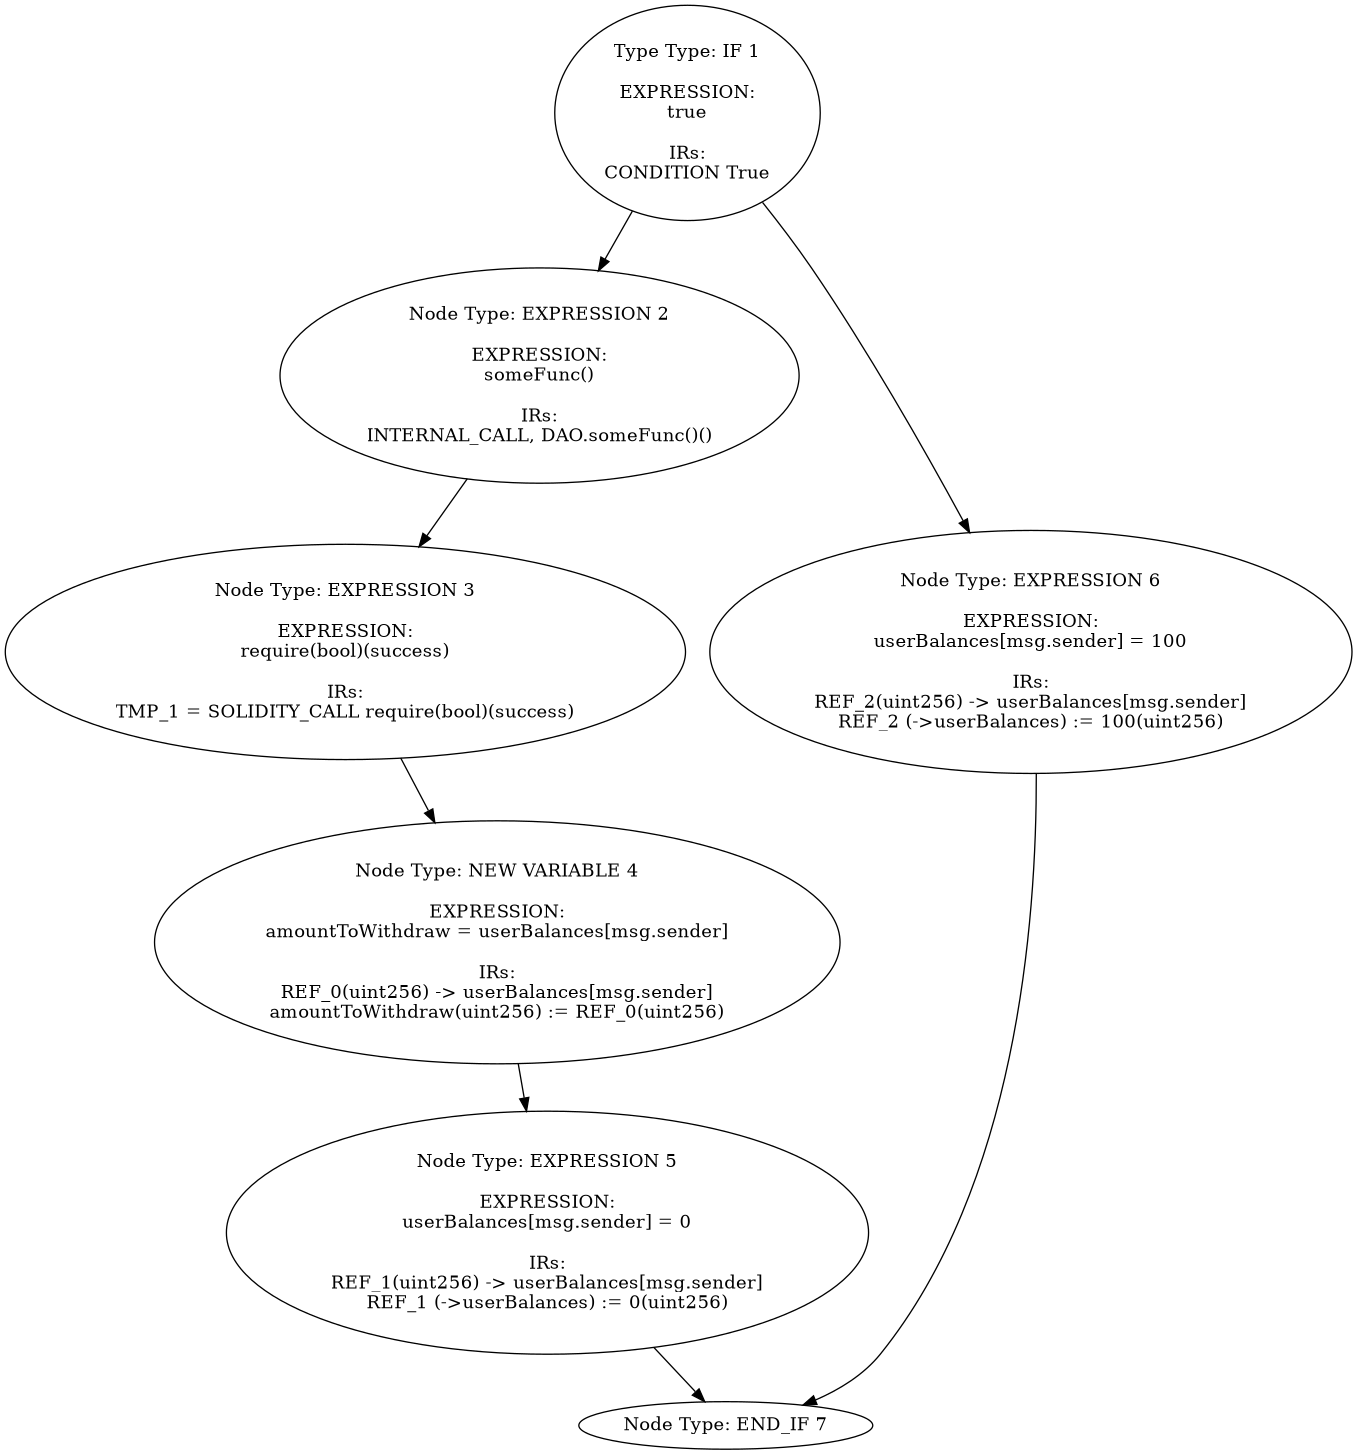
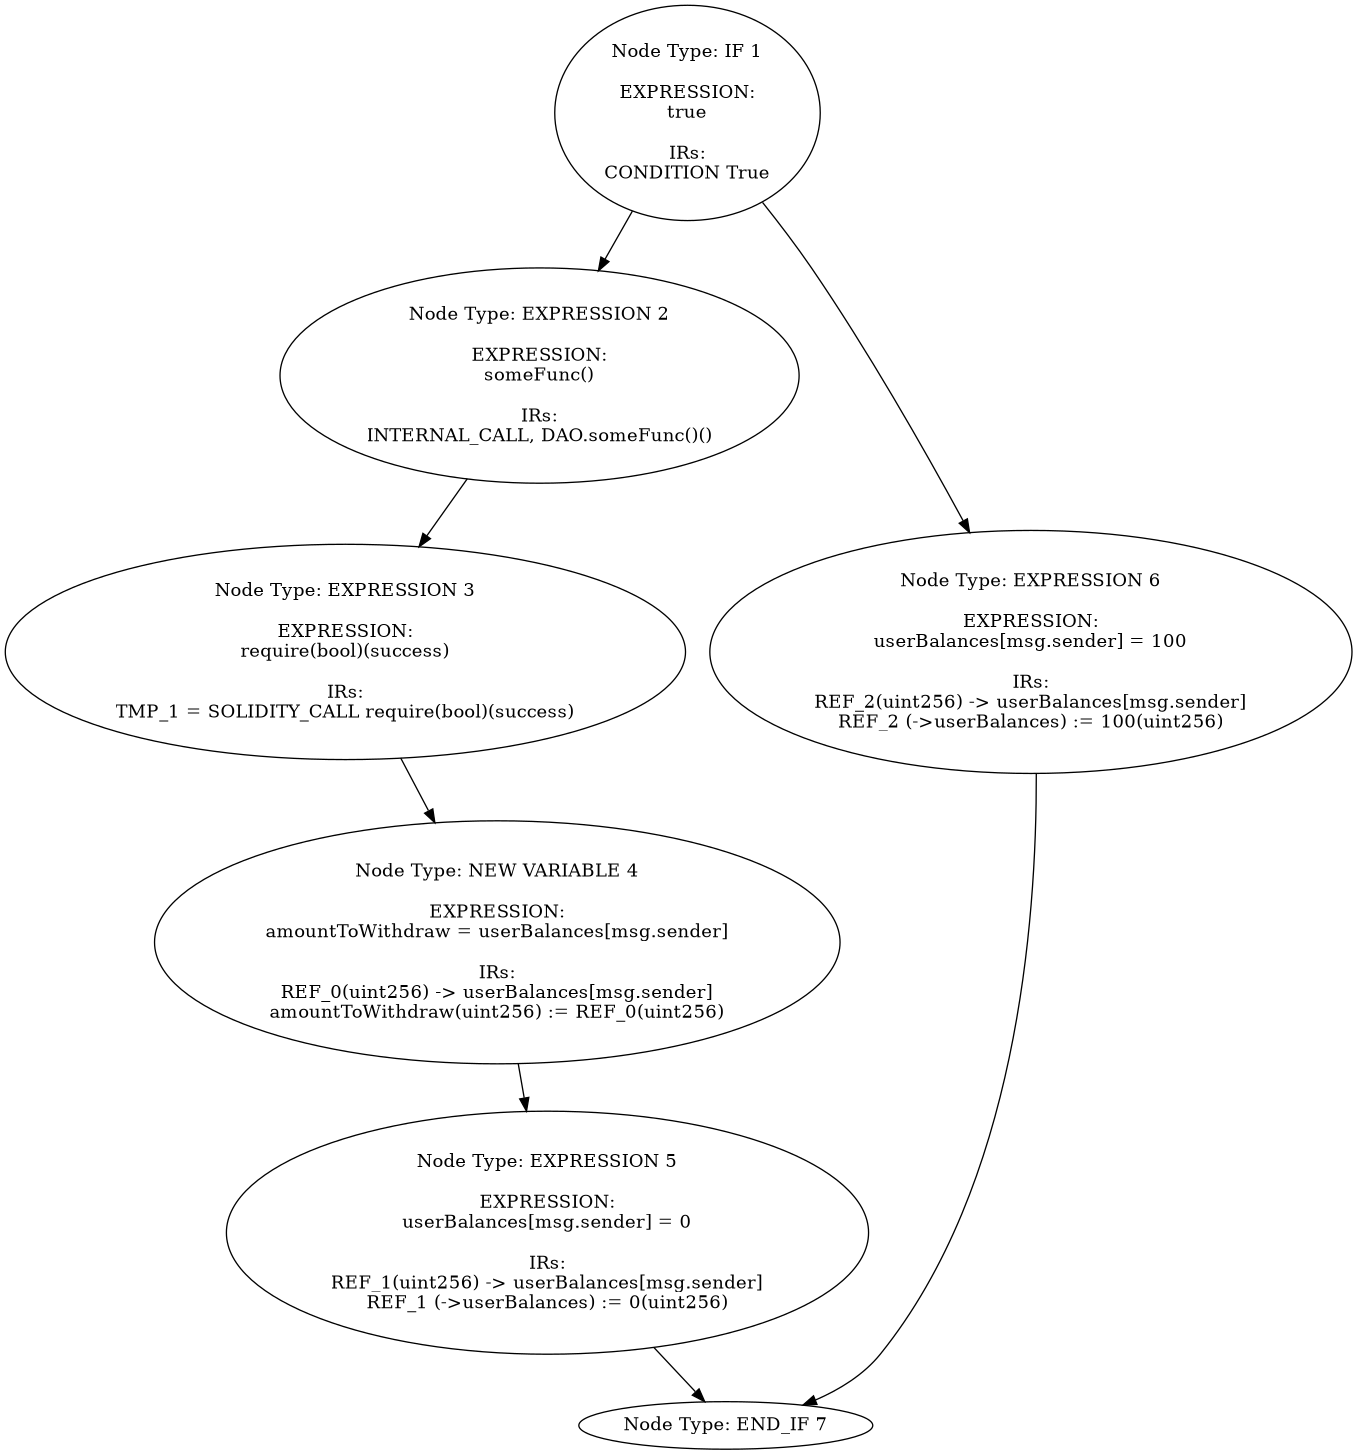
(687, 113) -> (687, 113)
